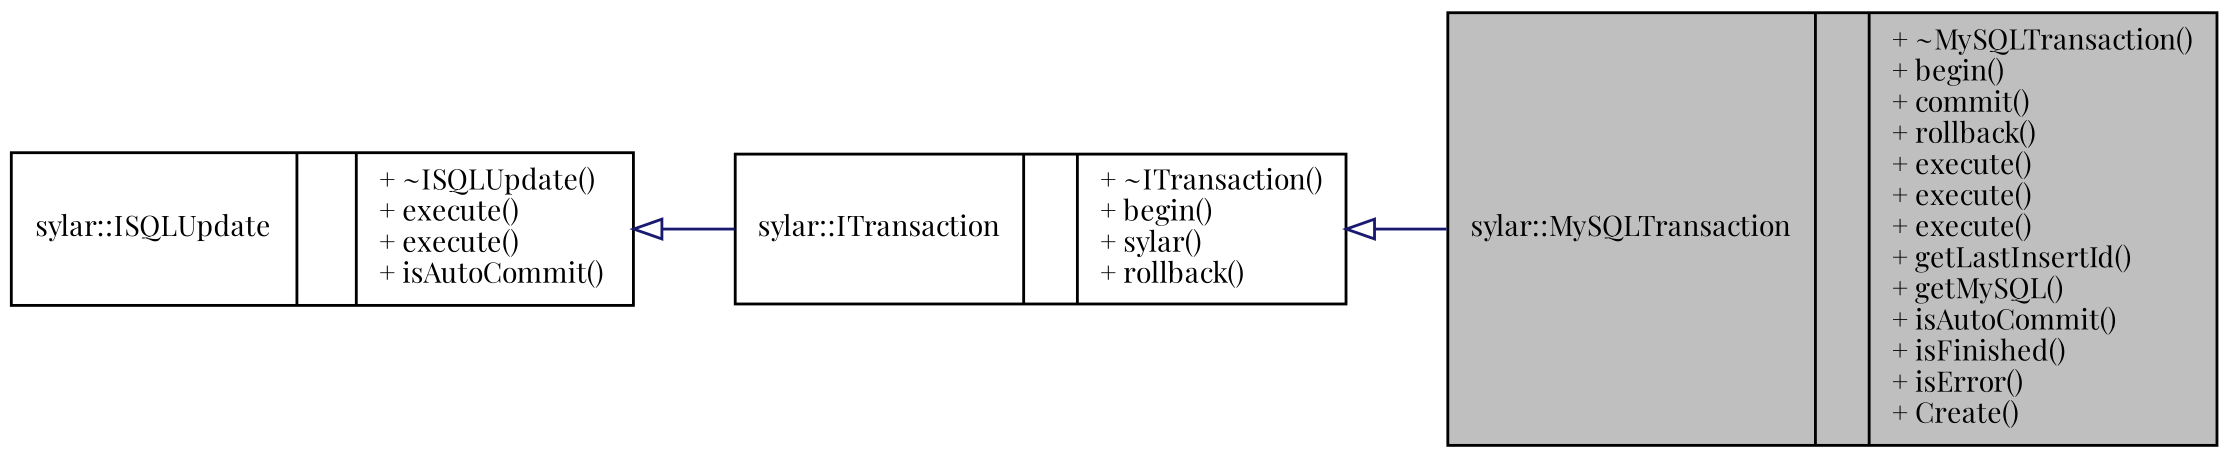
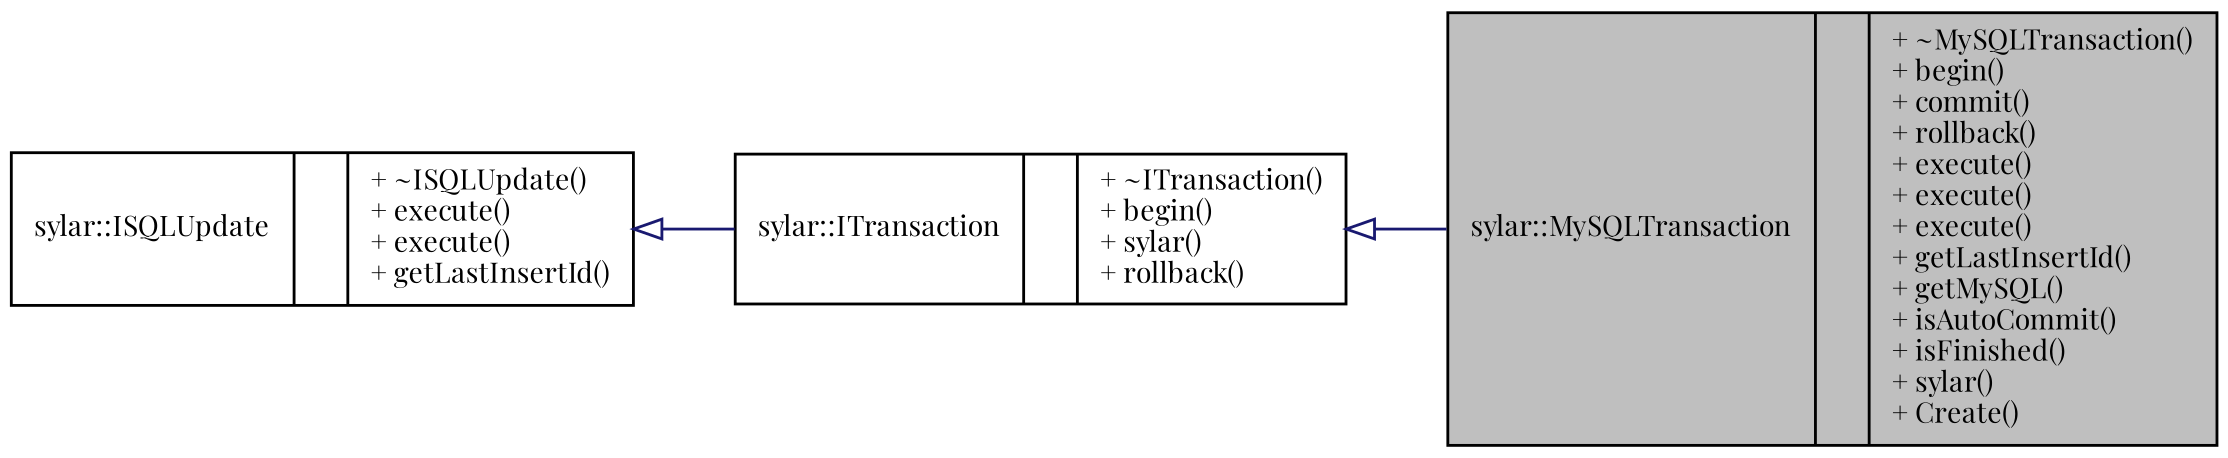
(492, 274) -> (491, 274)
(1958, 383) -> (1944, 383)
